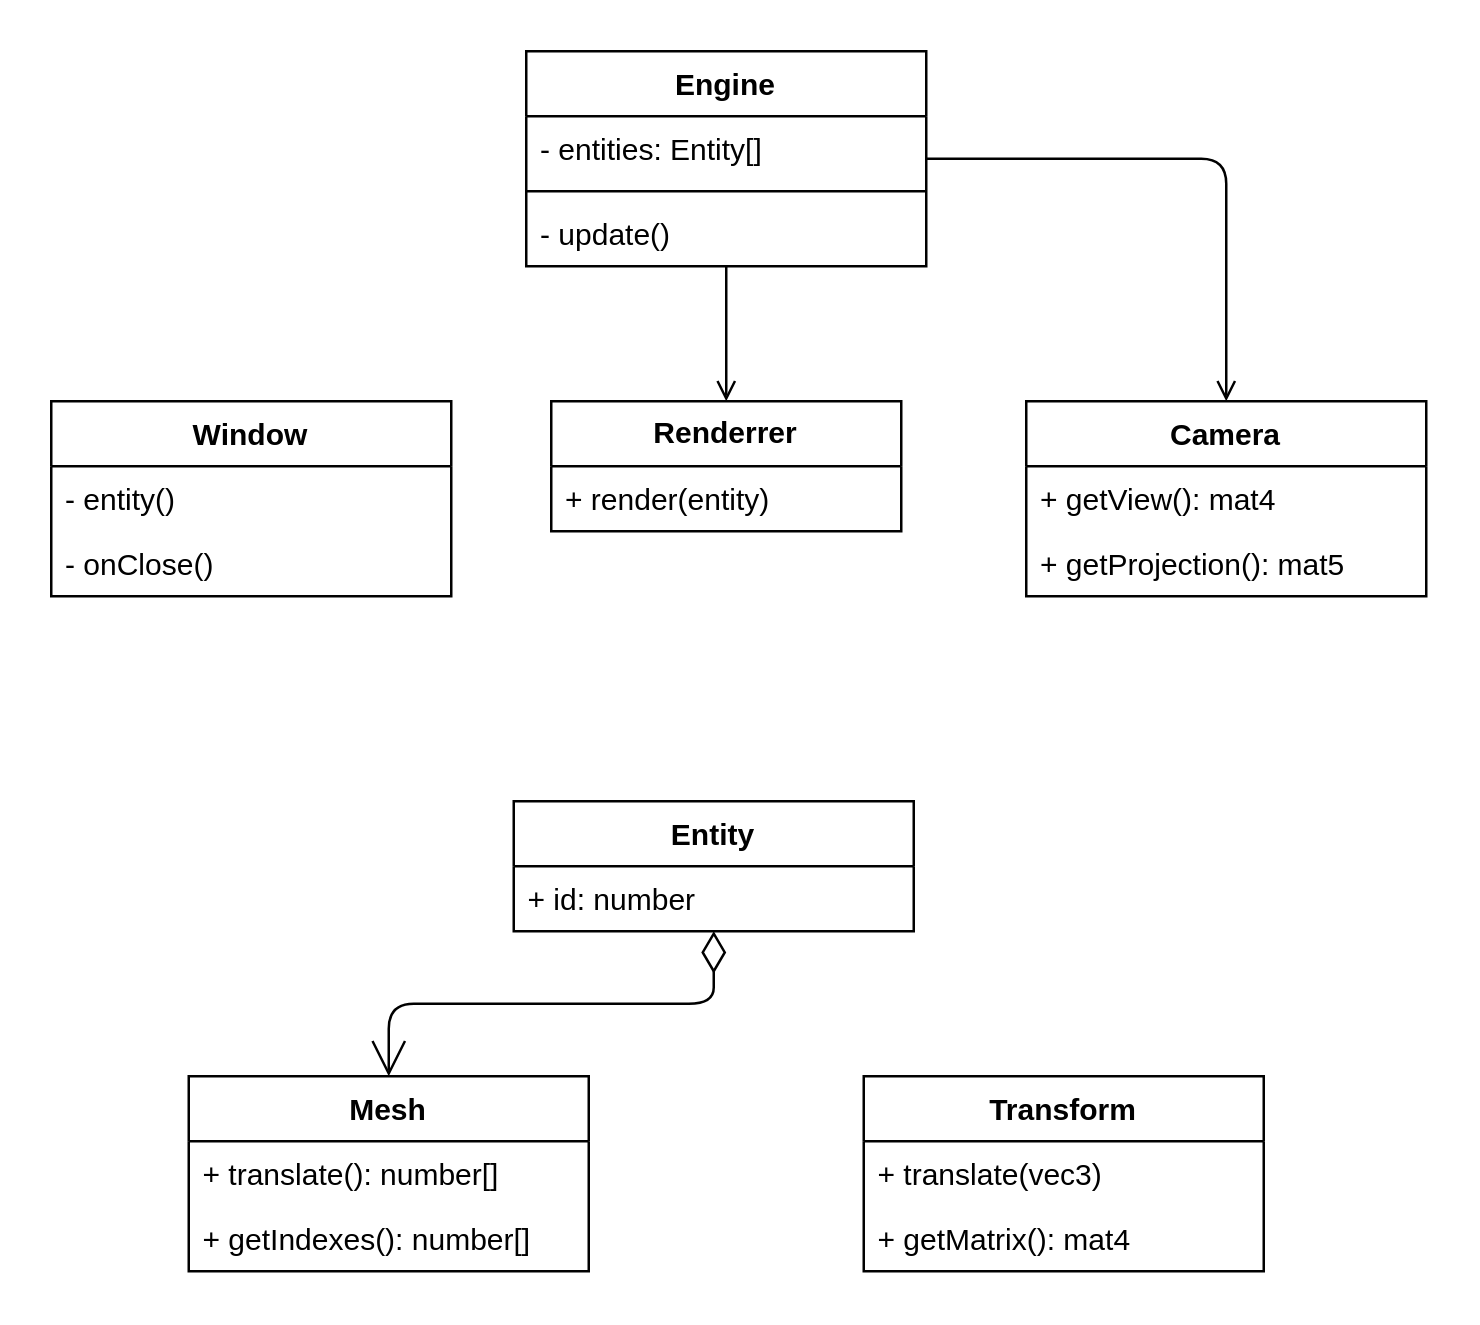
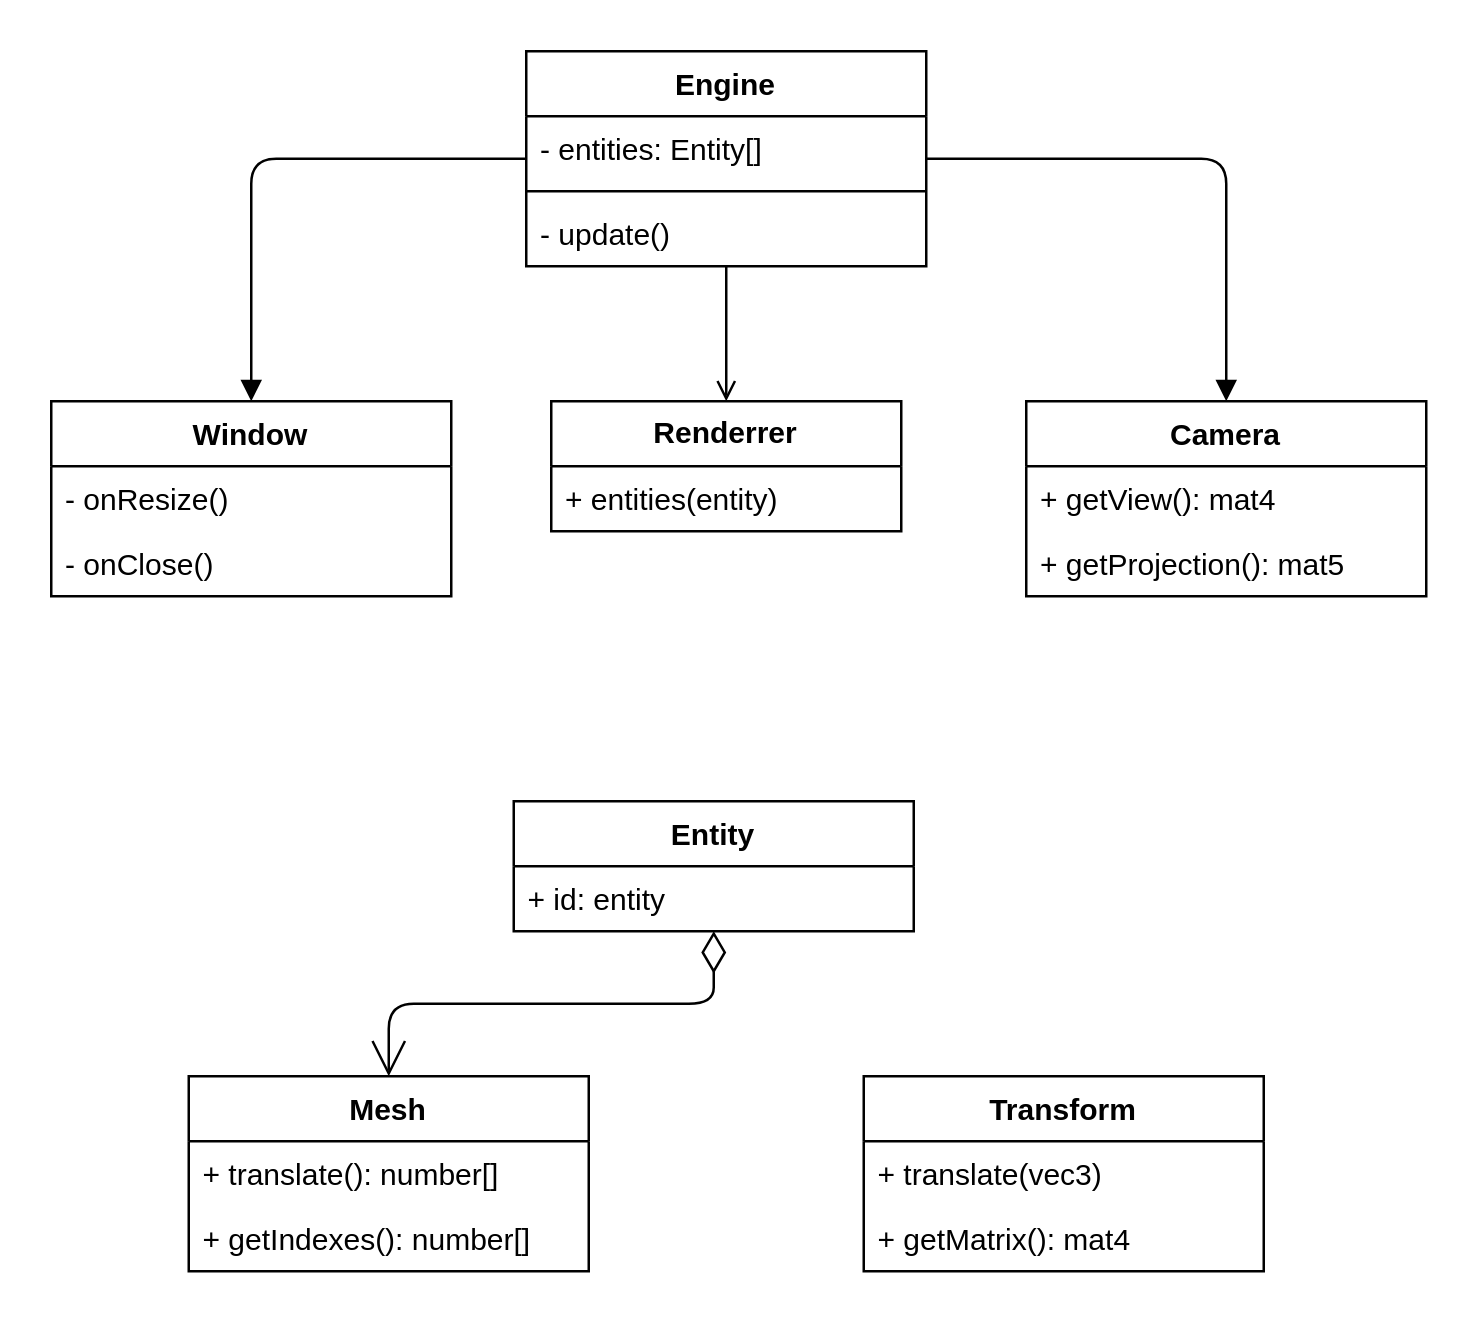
none -> (284, 159)
(1226, 385) -> (1226, 379)
(142, 502) -> (159, 502)
(693, 502) -> (702, 502)
(614, 902) -> (610, 902)
